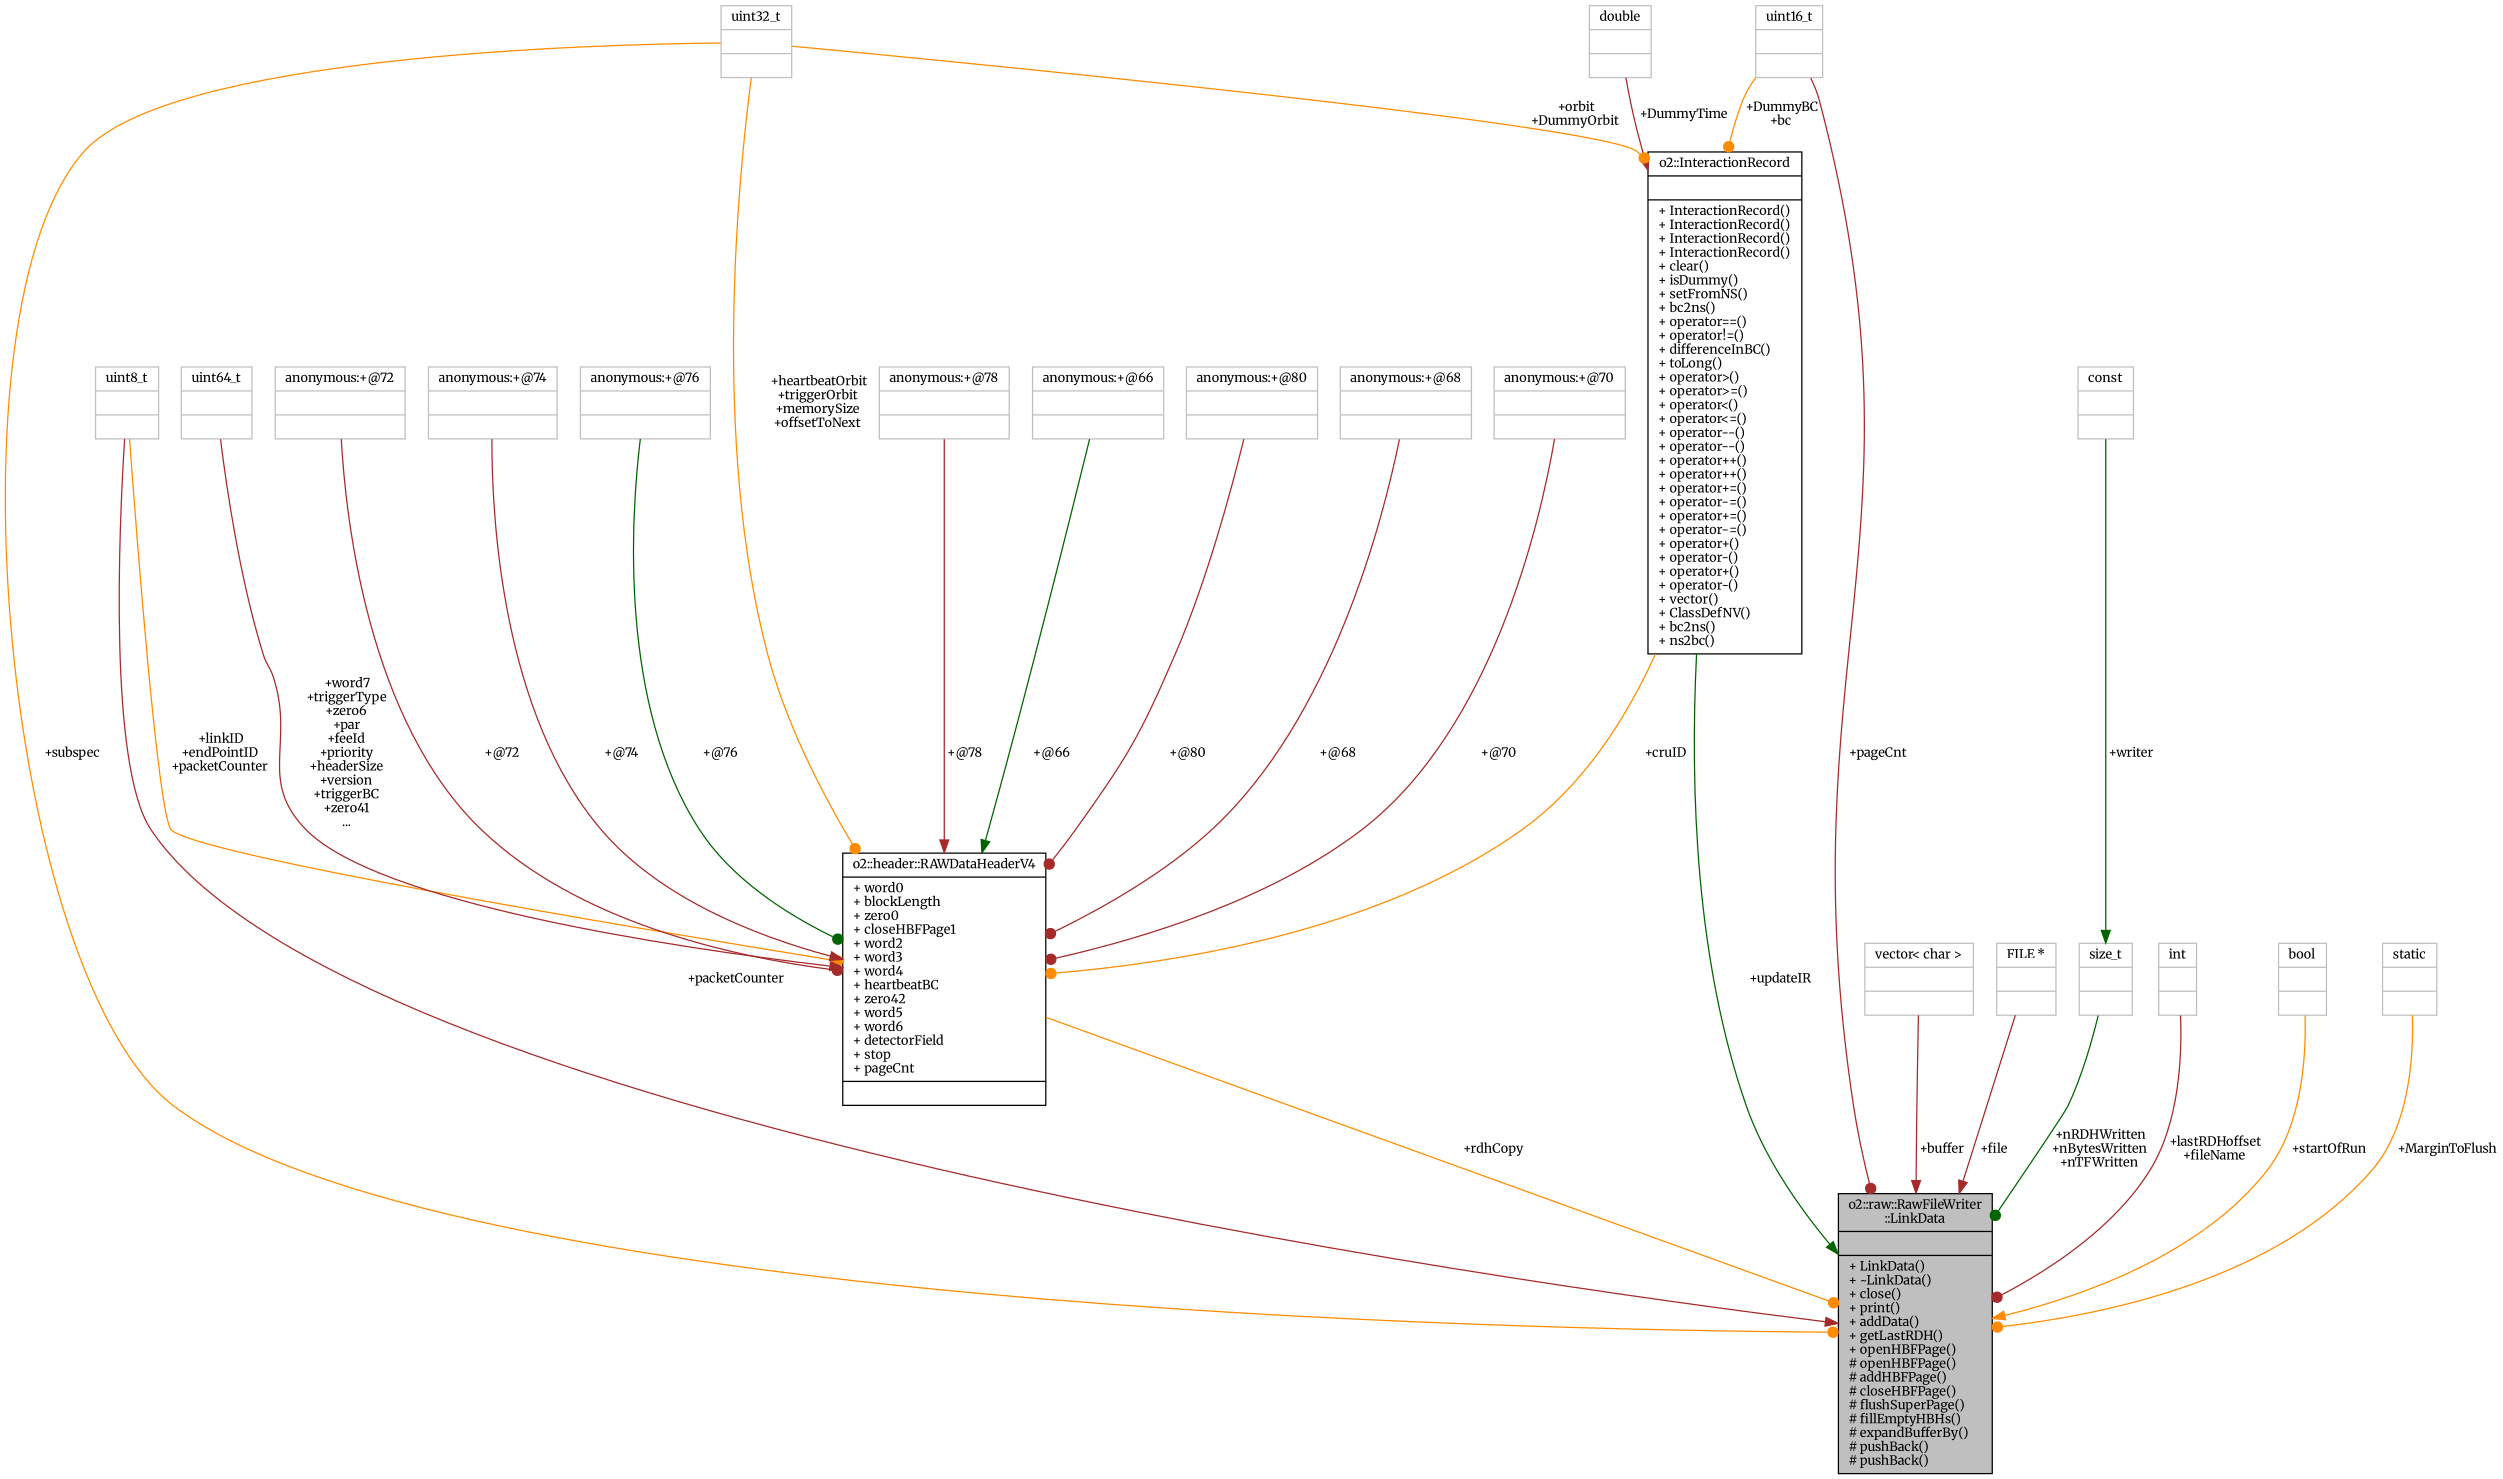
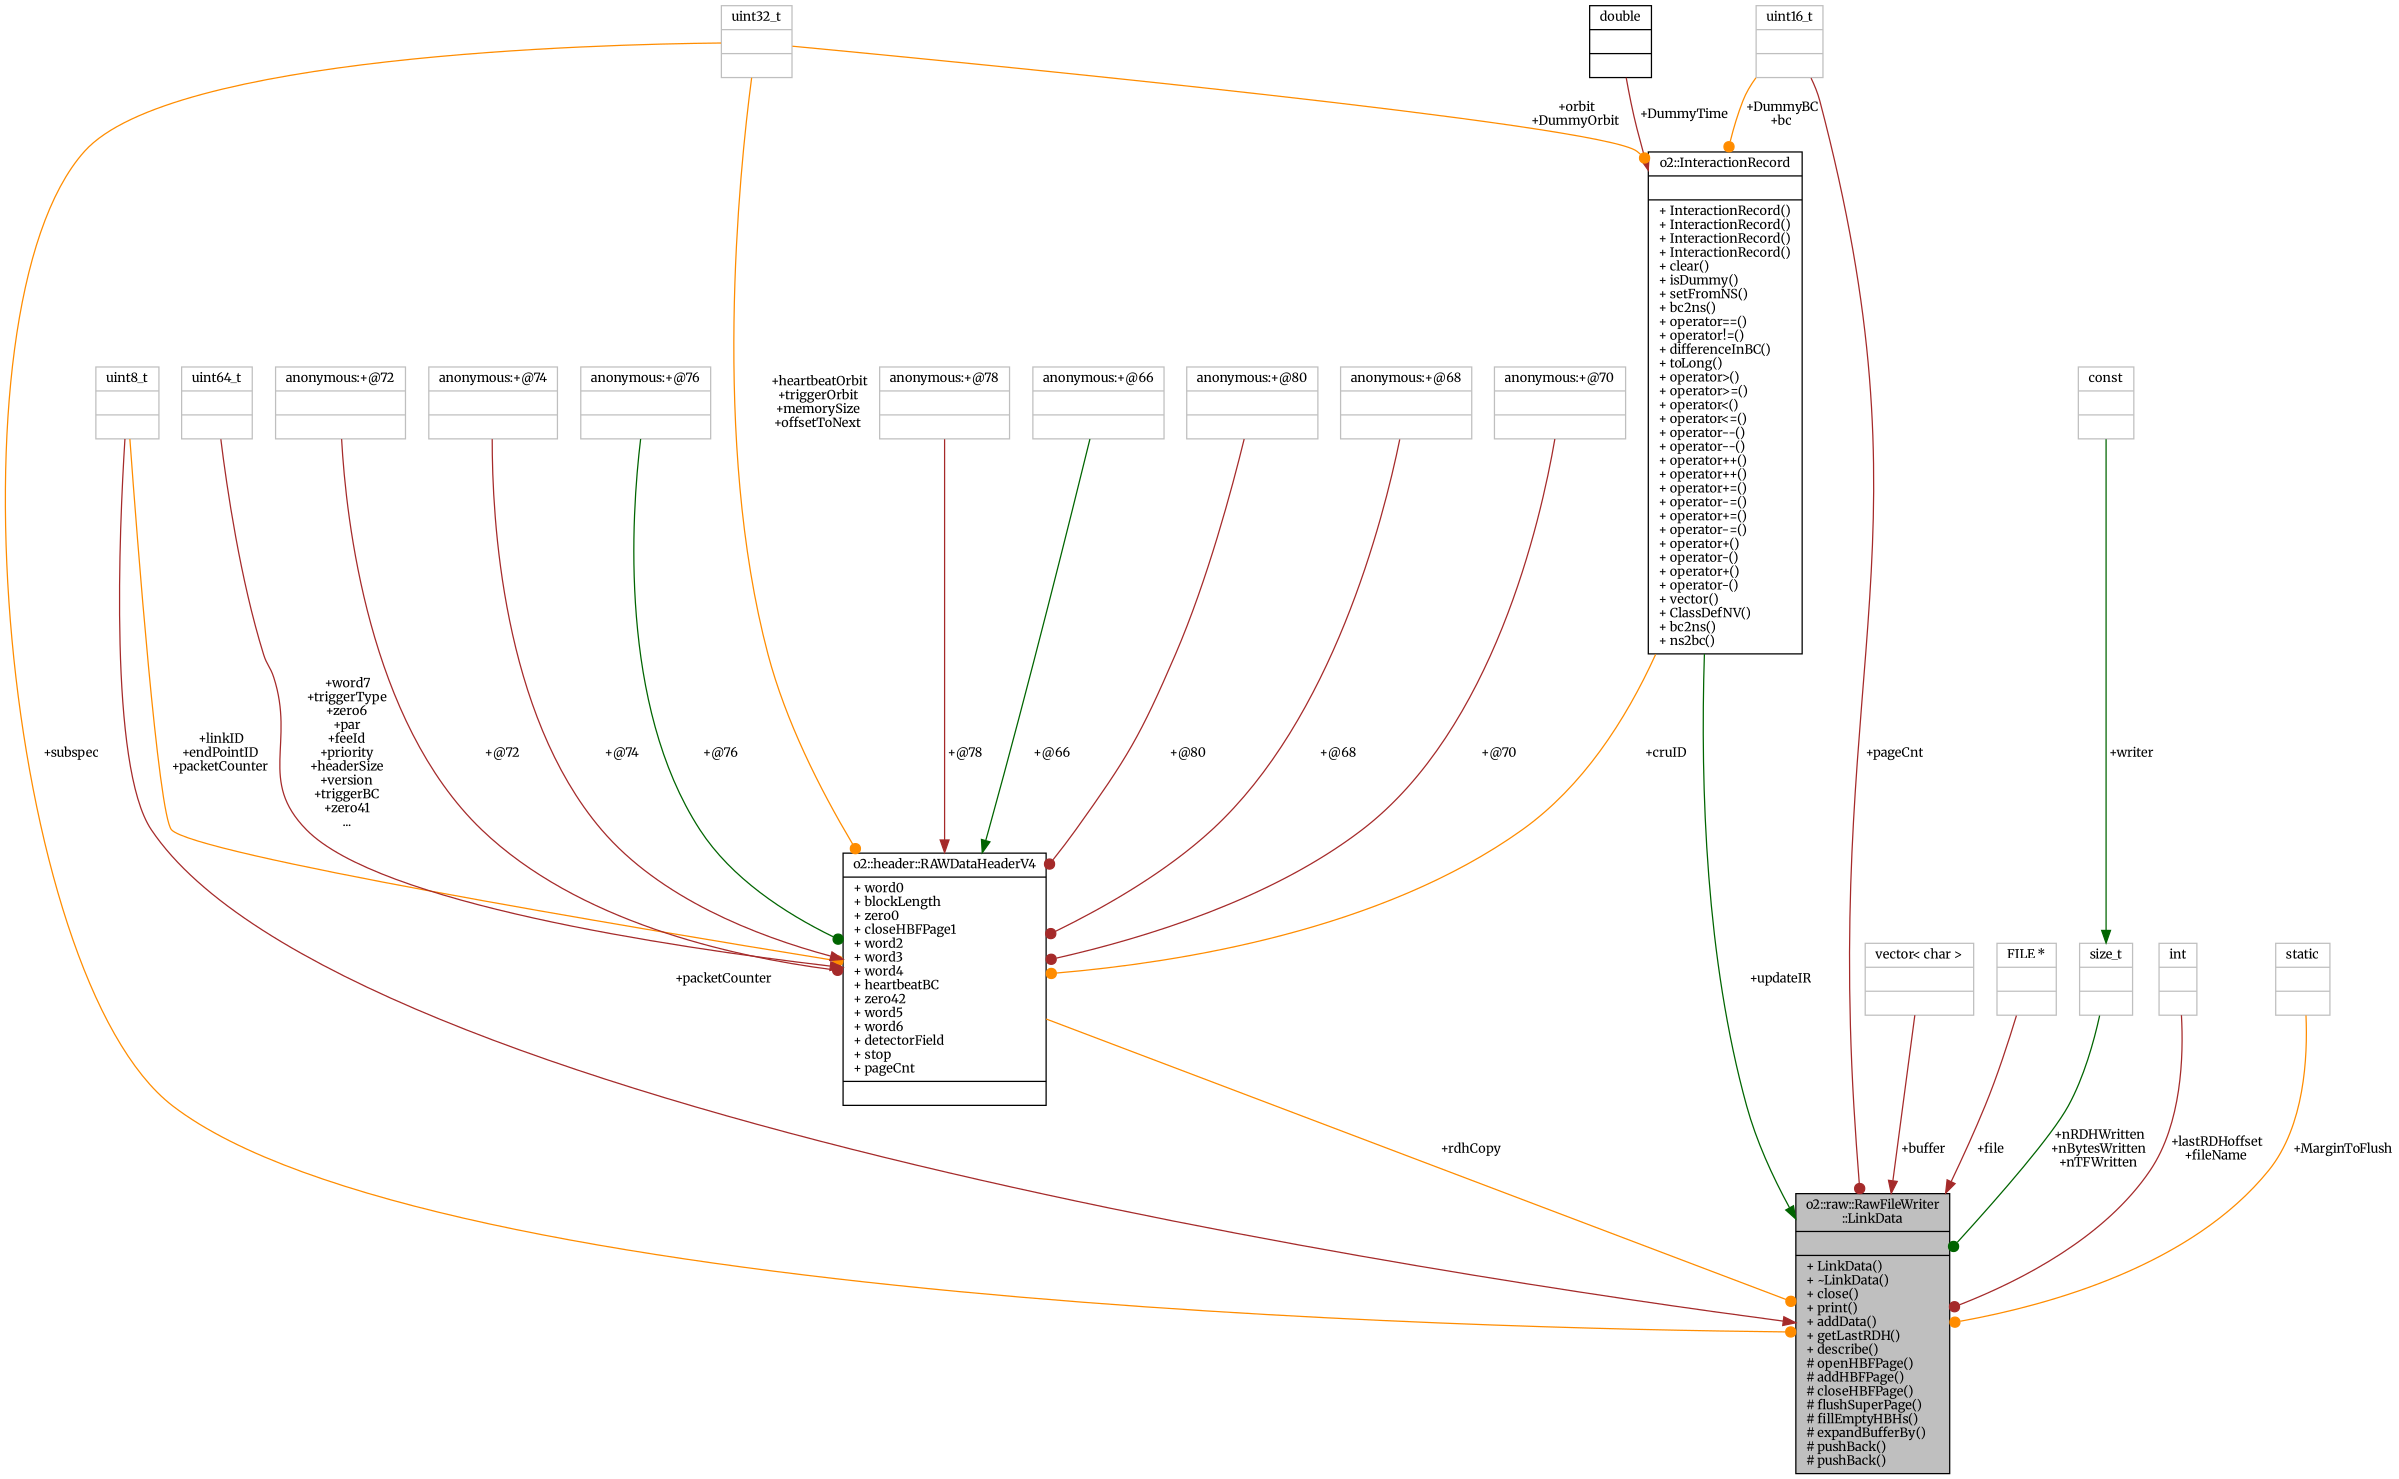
(1620, 42) -> (1621, 42)
(2303, 979) -> none
(1903, 1350) -> (1843, 1350)
